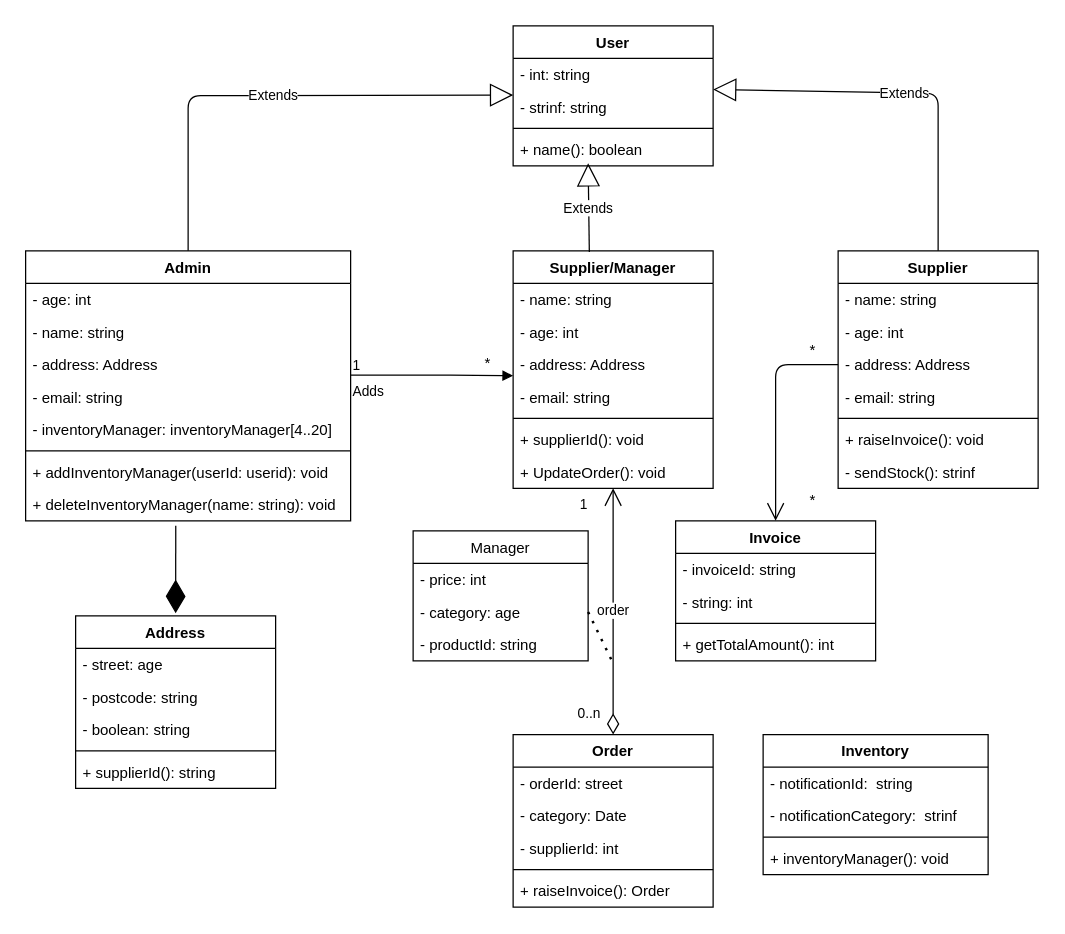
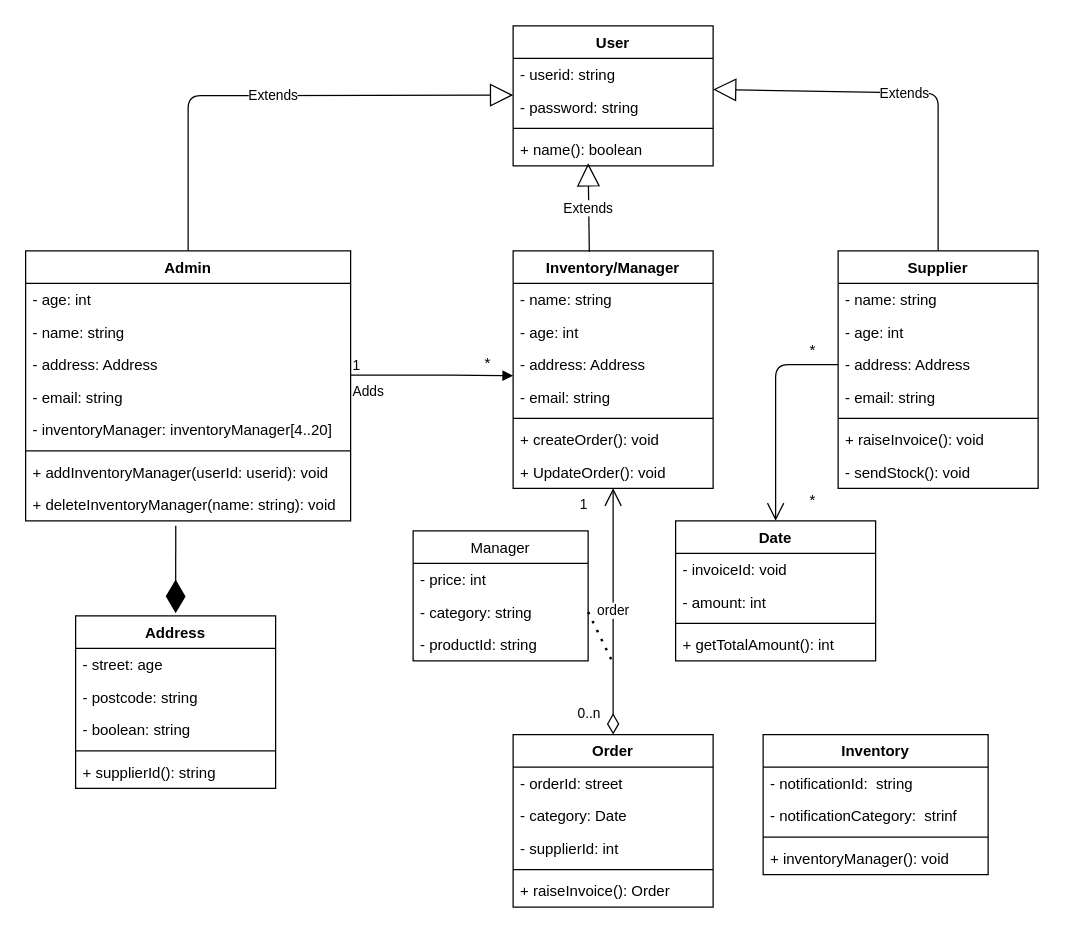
(565, 75) -> (577, 75)
(577, 108) -> (588, 108)
(613, 268) -> (613, 268)
(592, 440) -> (600, 440)
(925, 473) -> (917, 473)
(775, 538) -> (775, 538)
(751, 570) -> (742, 570)
(727, 603) -> (729, 603)
(477, 613) -> (488, 613)
